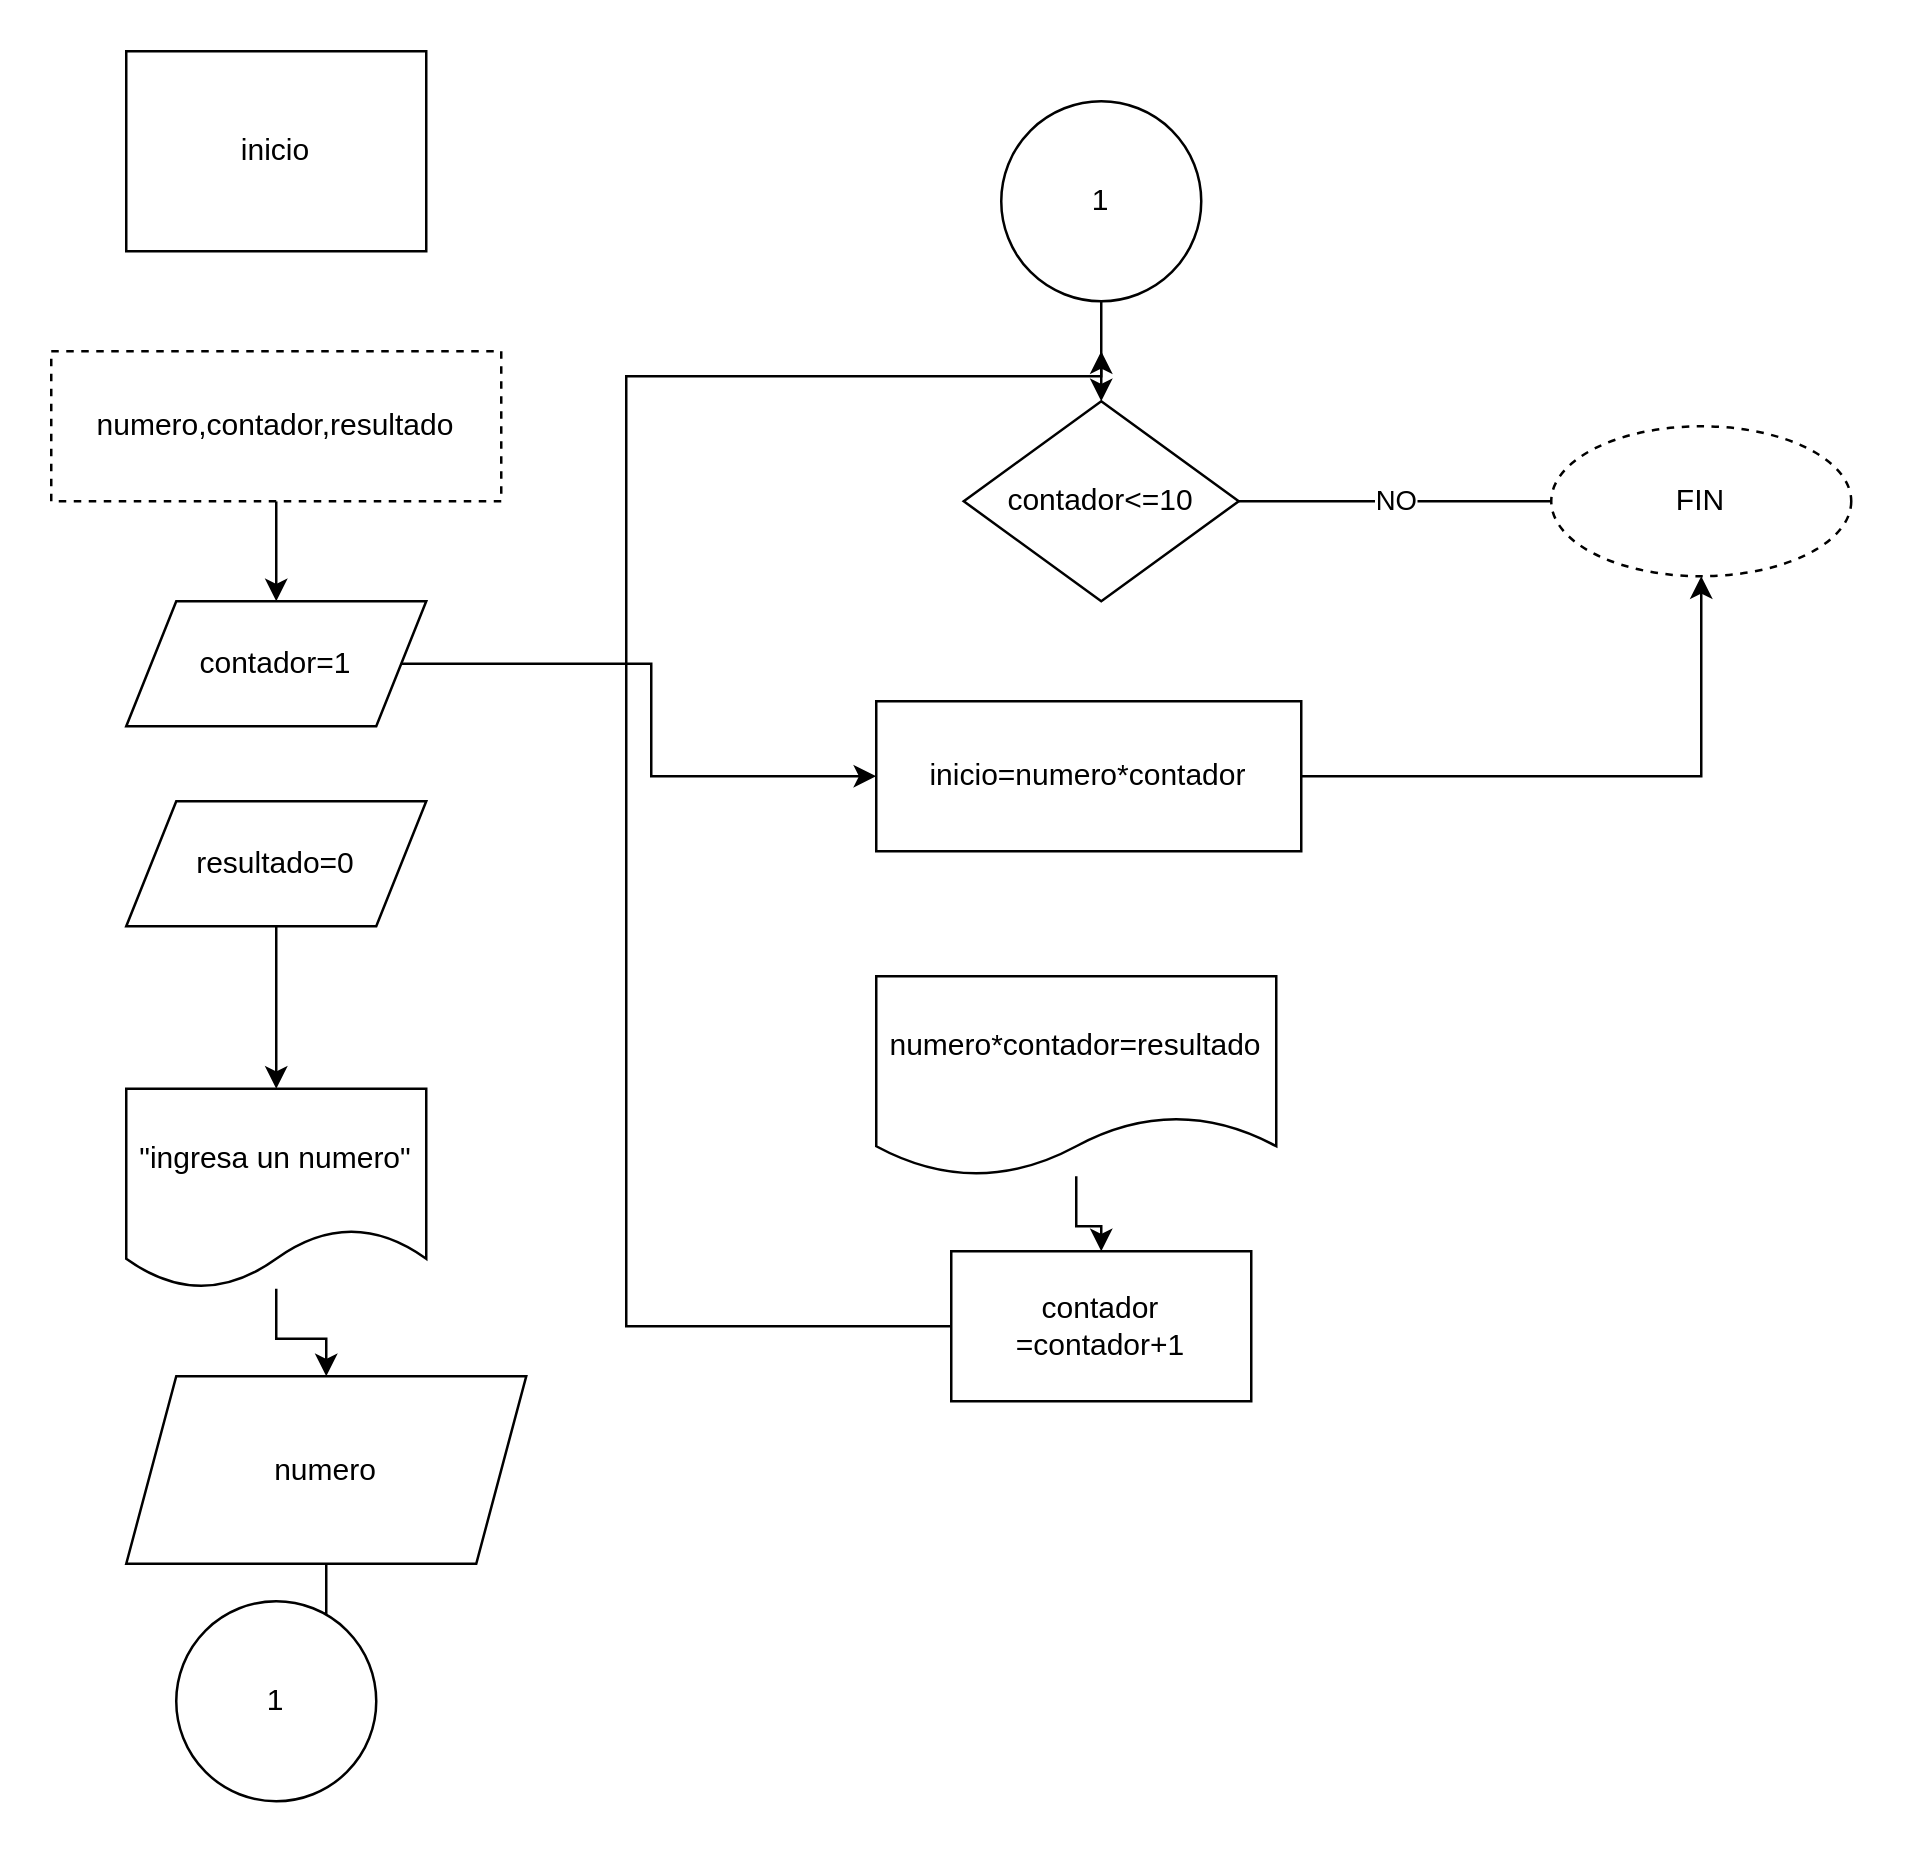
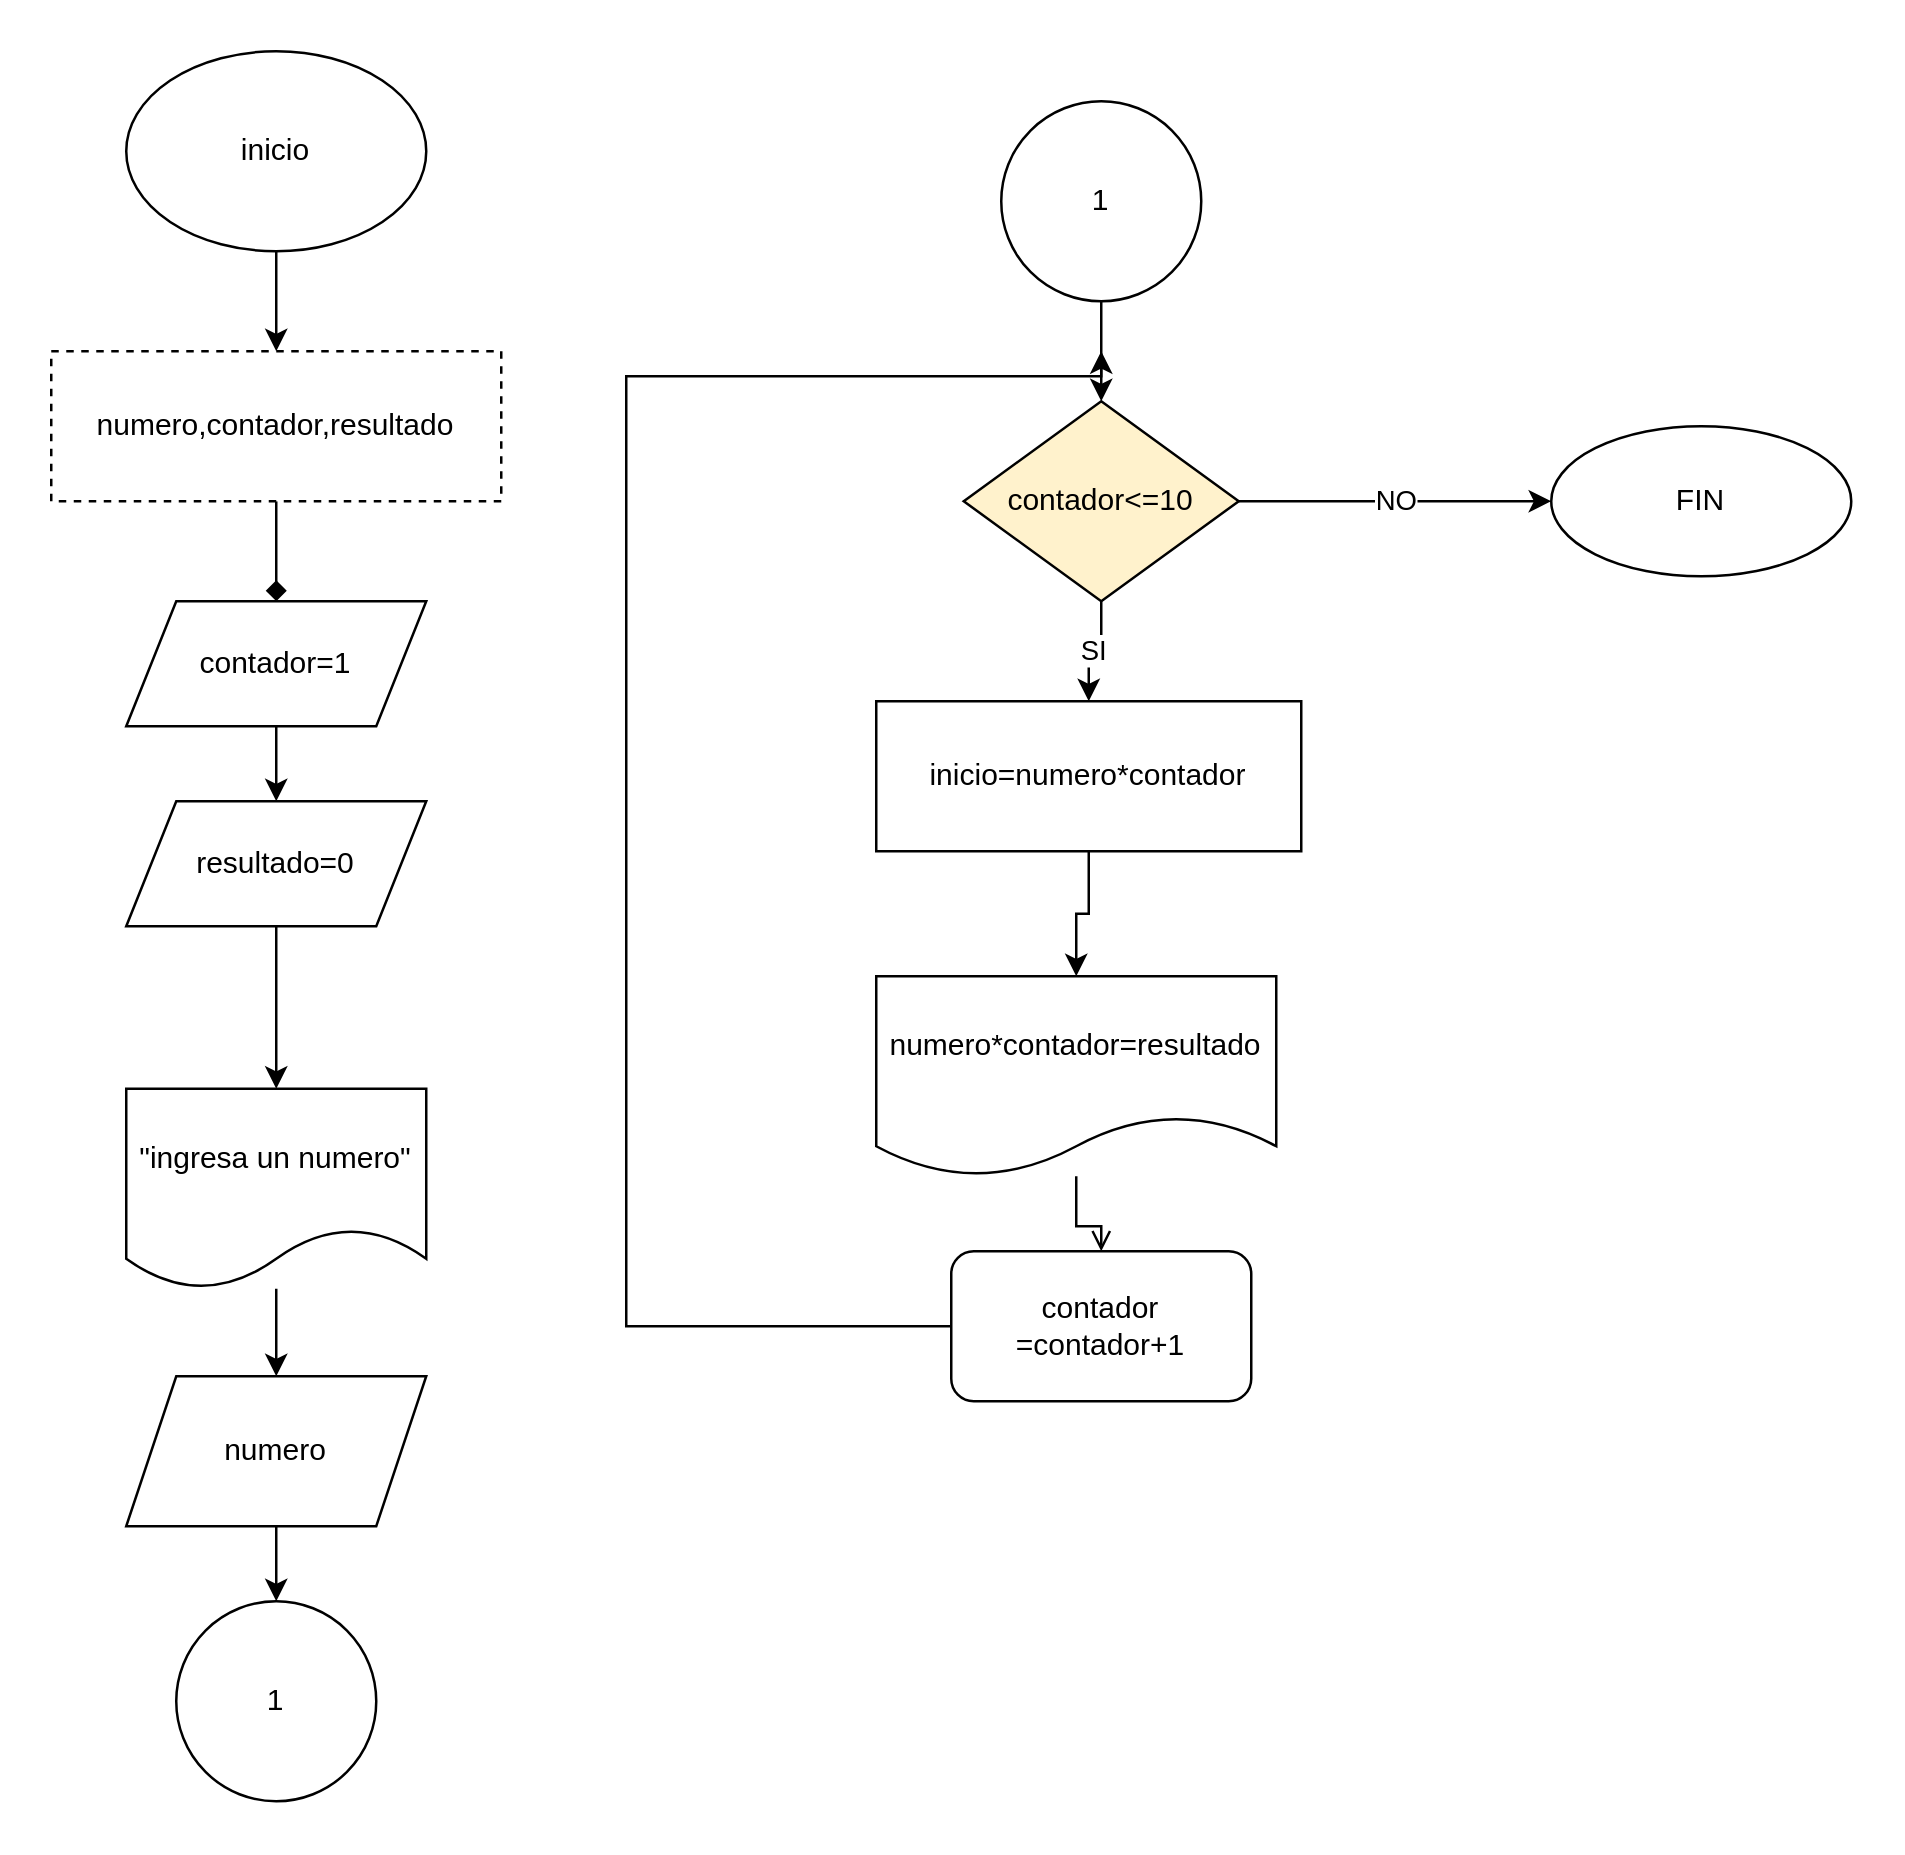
(276, 151) -> (276, 151)
none -> (276, 293)
(1101, 501) -> (1101, 501)
(1540, 501) -> (1533, 501)
(1701, 501) -> (1701, 501)
(276, 582) -> (276, 581)
none -> (1101, 649)
(689, 776) -> (276, 772)
(1593, 776) -> (1089, 912)
(1101, 1233) -> (1101, 1236)
(1101, 1326) -> (1101, 1326)
(326, 1470) -> (276, 1451)
